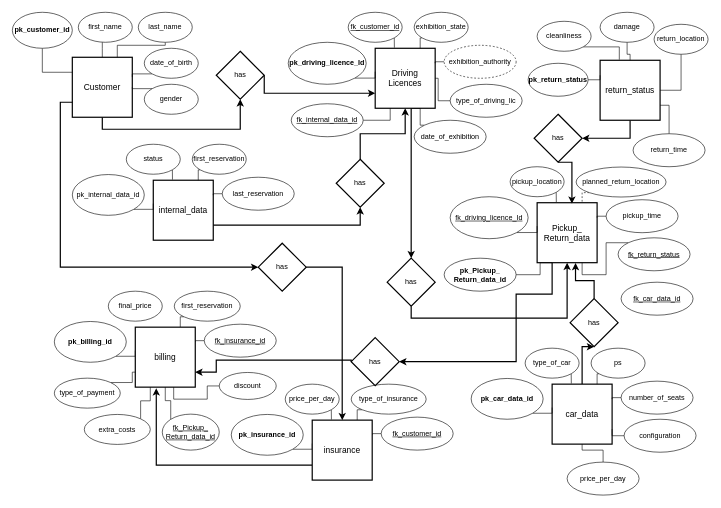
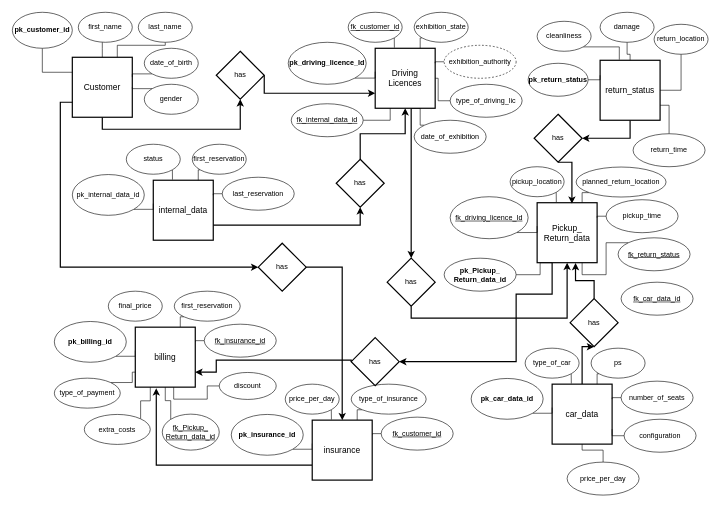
(582, 194) -> (582, 194)
